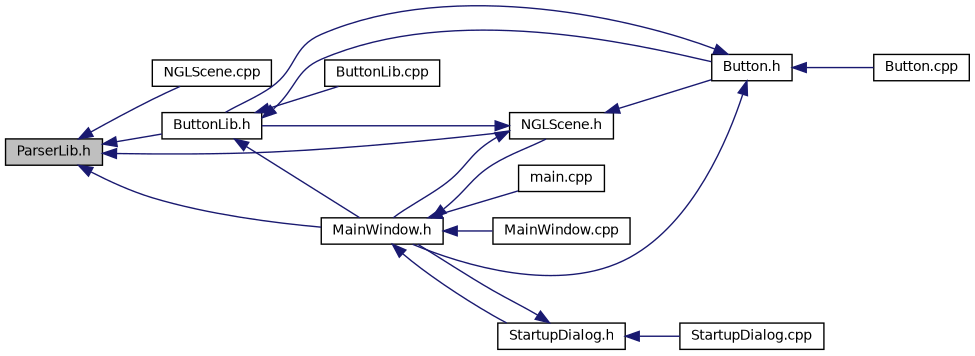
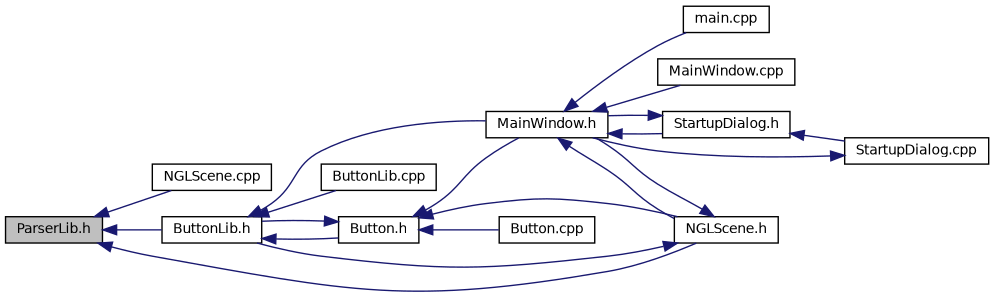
(665, 94) -> (555, 199)
(203, 210) -> (711, 155)
